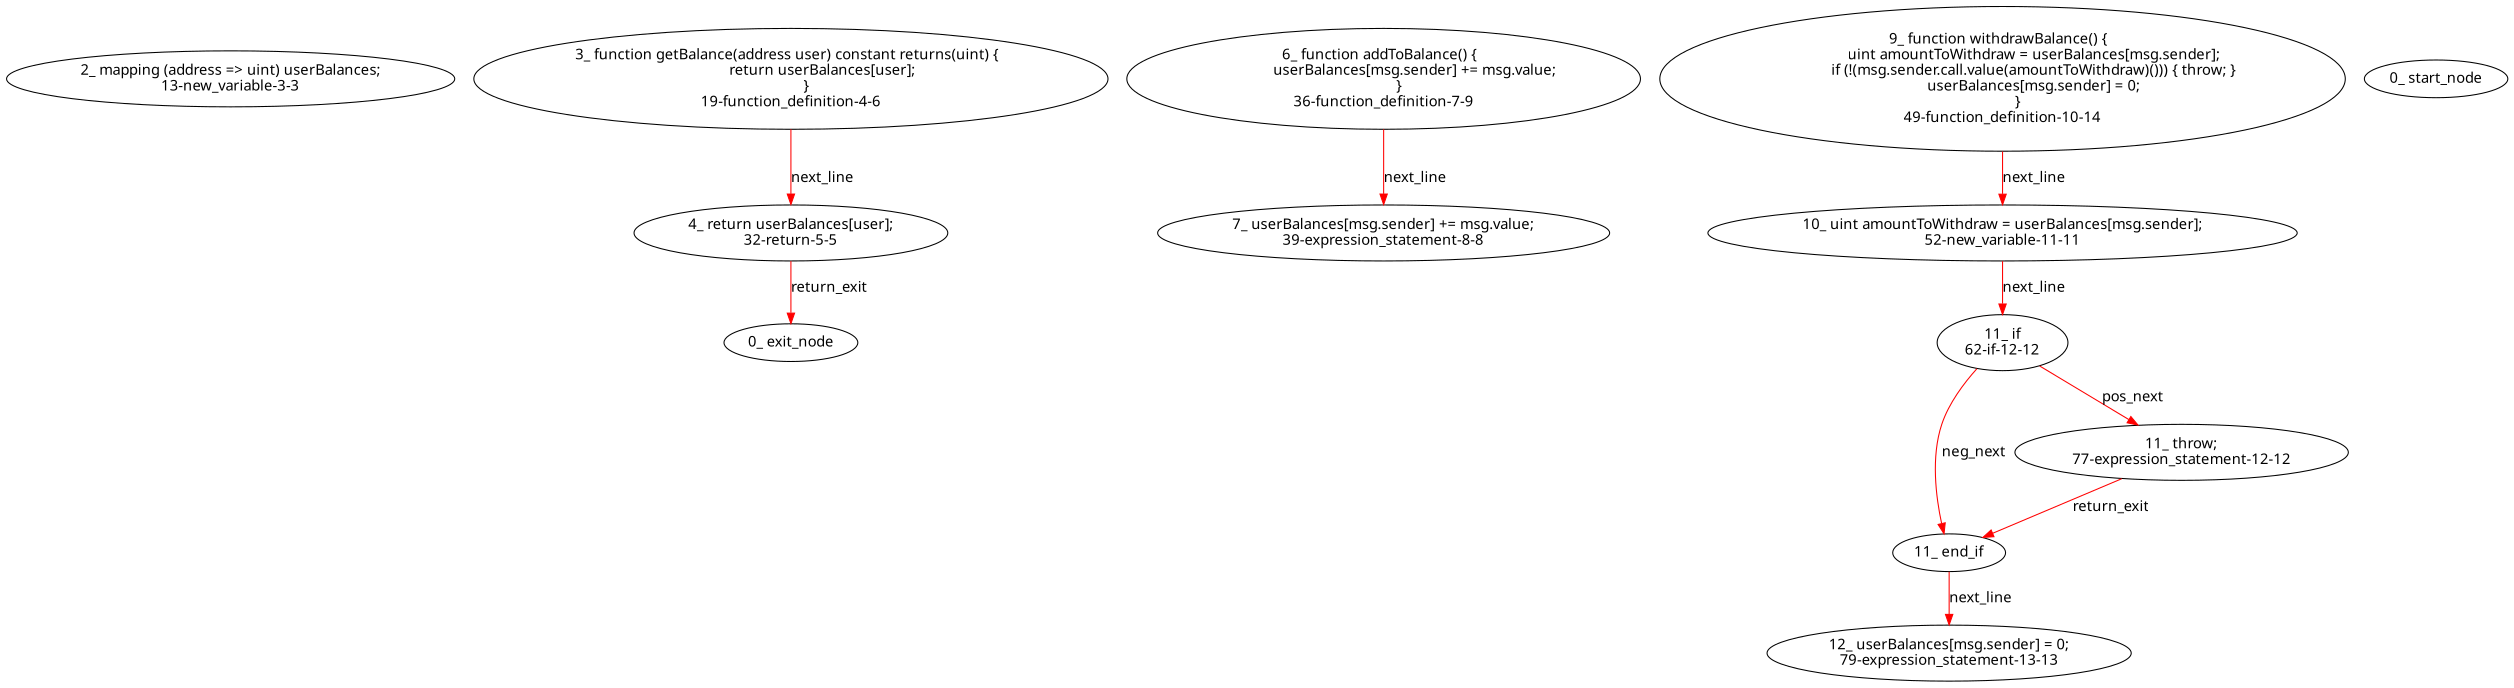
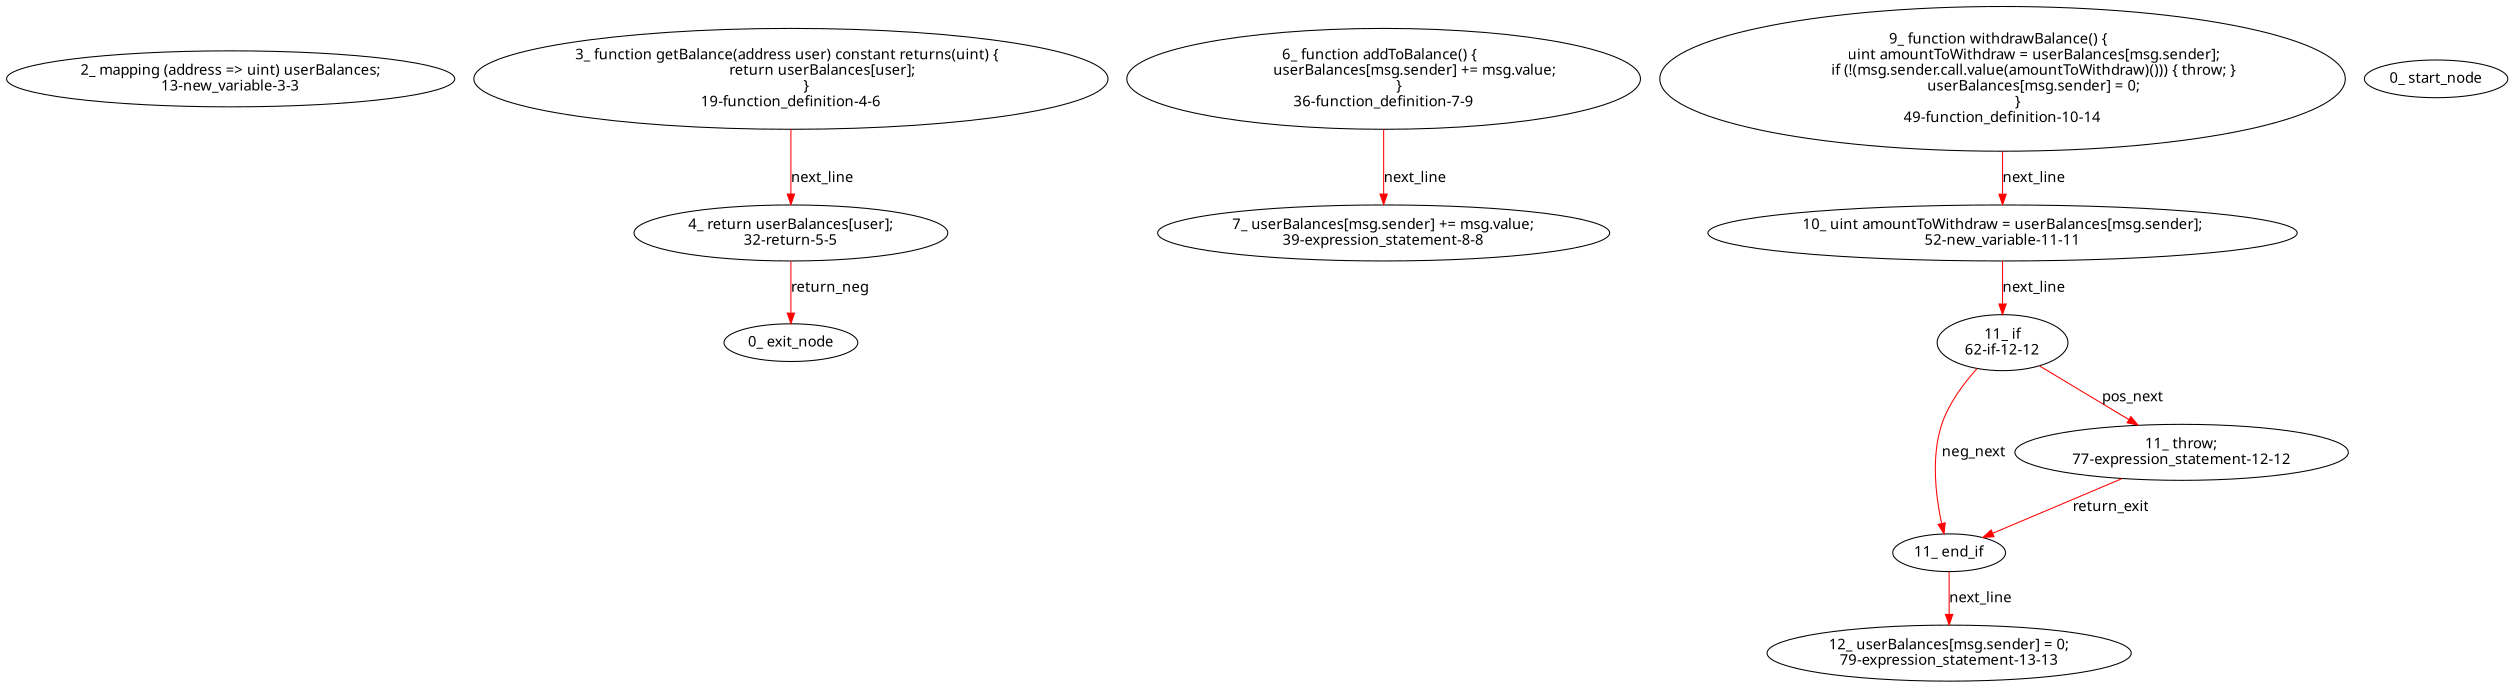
(829, 288) -> (830, 288)
